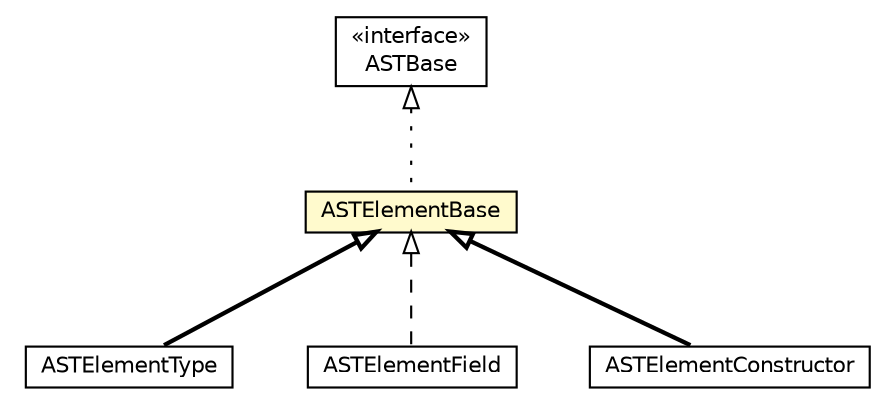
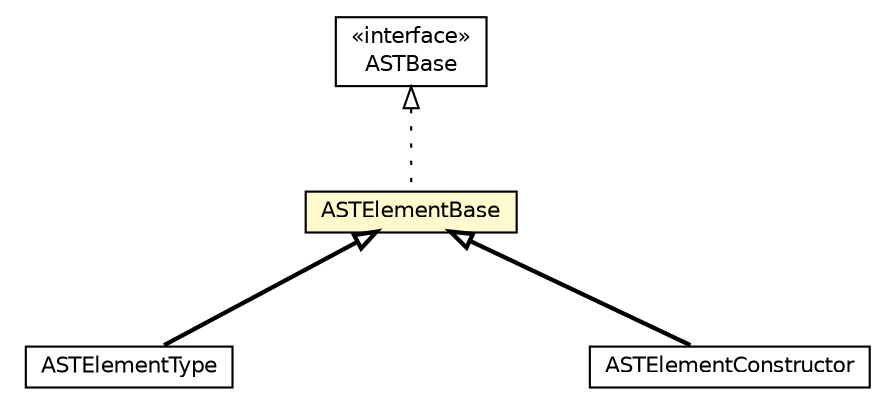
(411, 366) -> none
